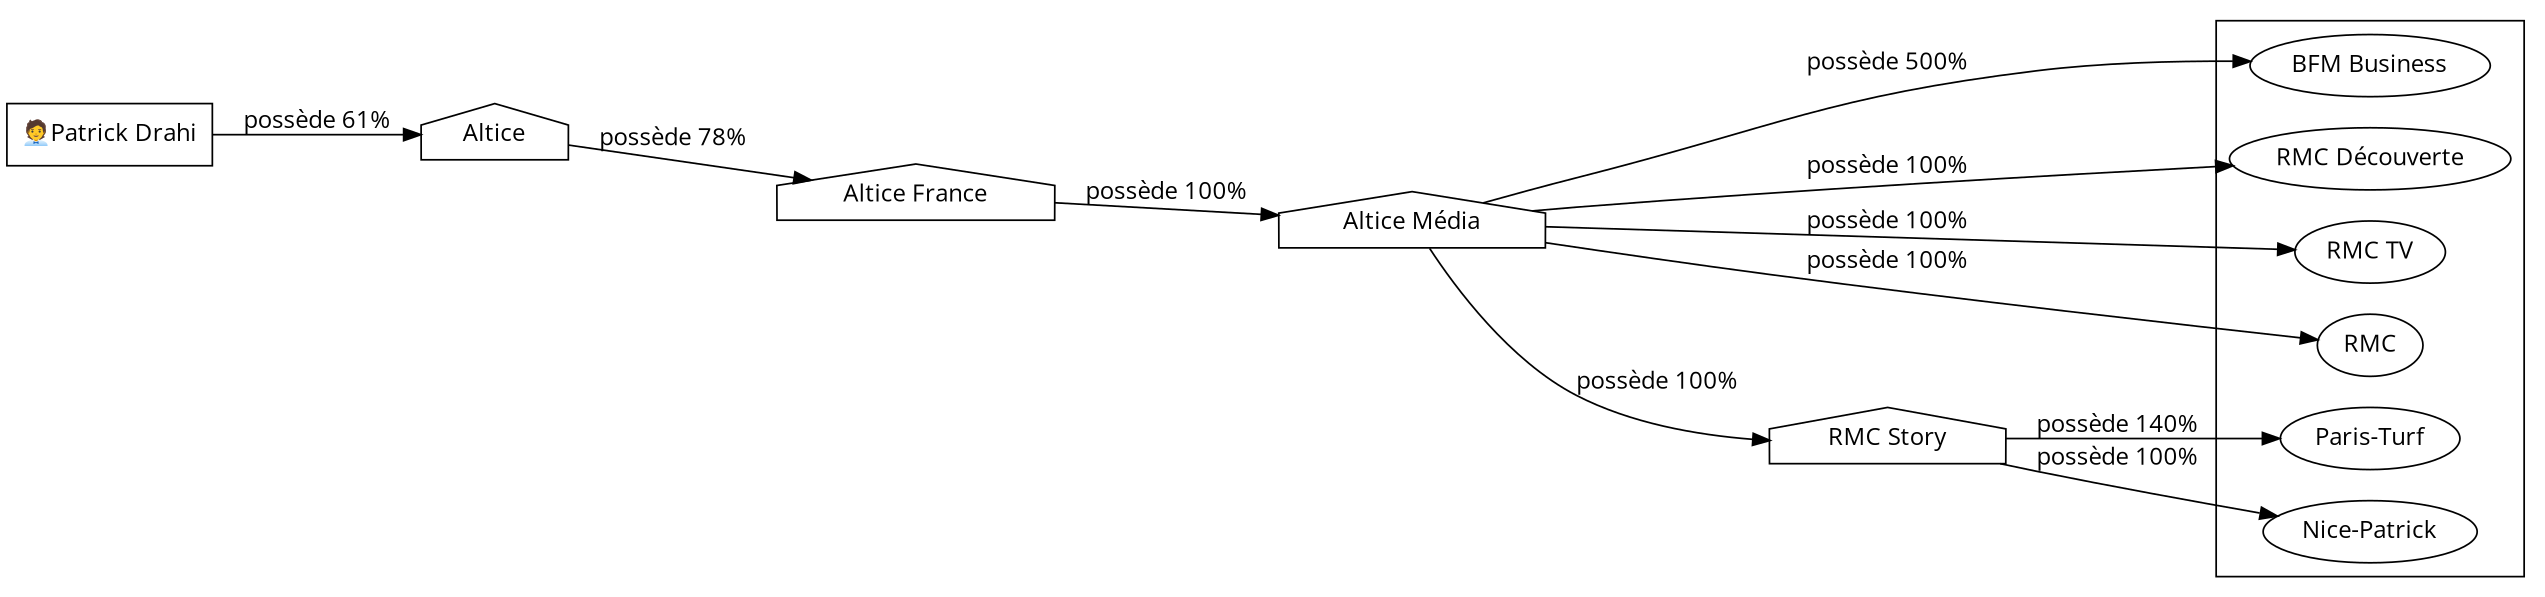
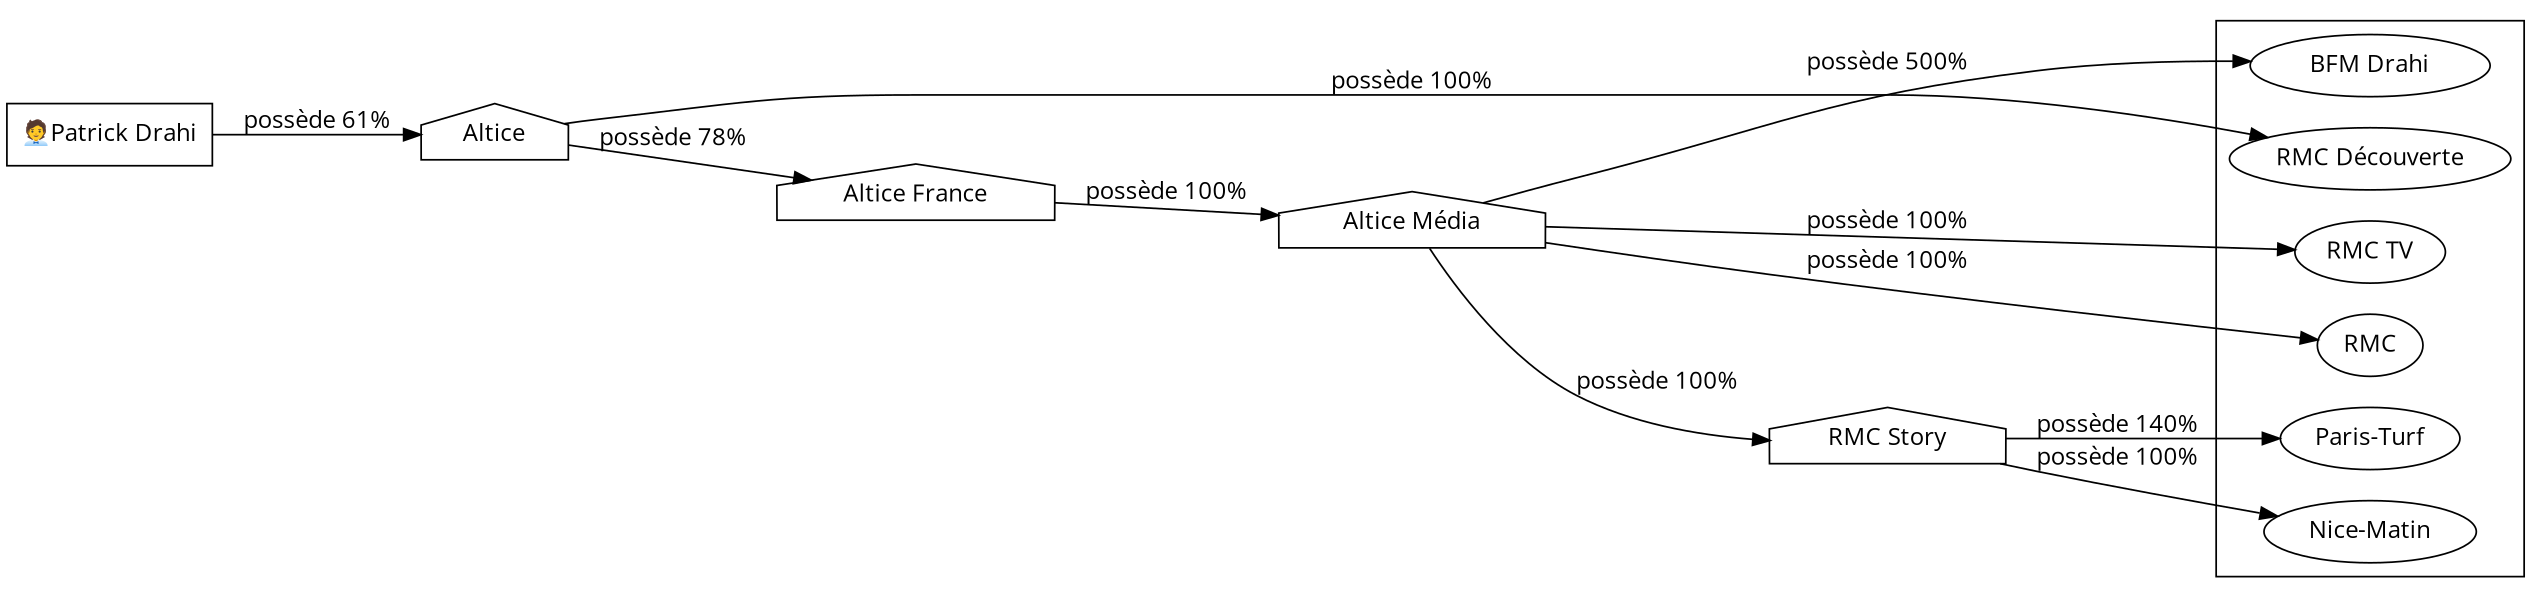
(2370, 66) -> (2370, 66)
(1874, 186) -> (1408, 95)
(2370, 532) -> (2370, 532)
